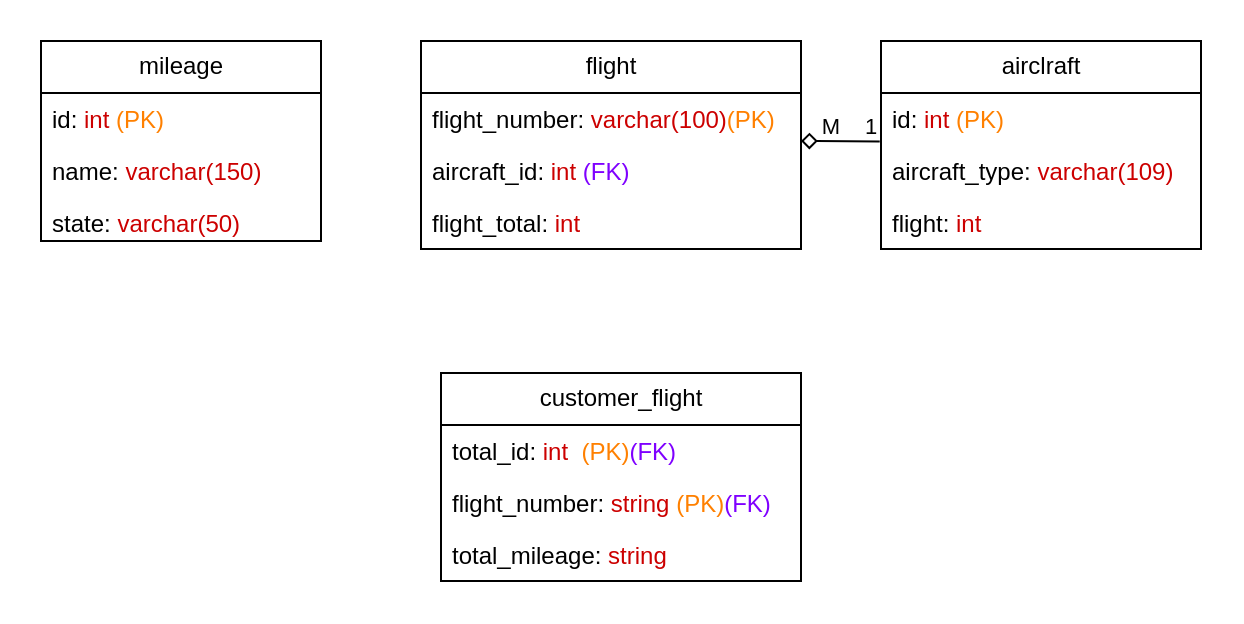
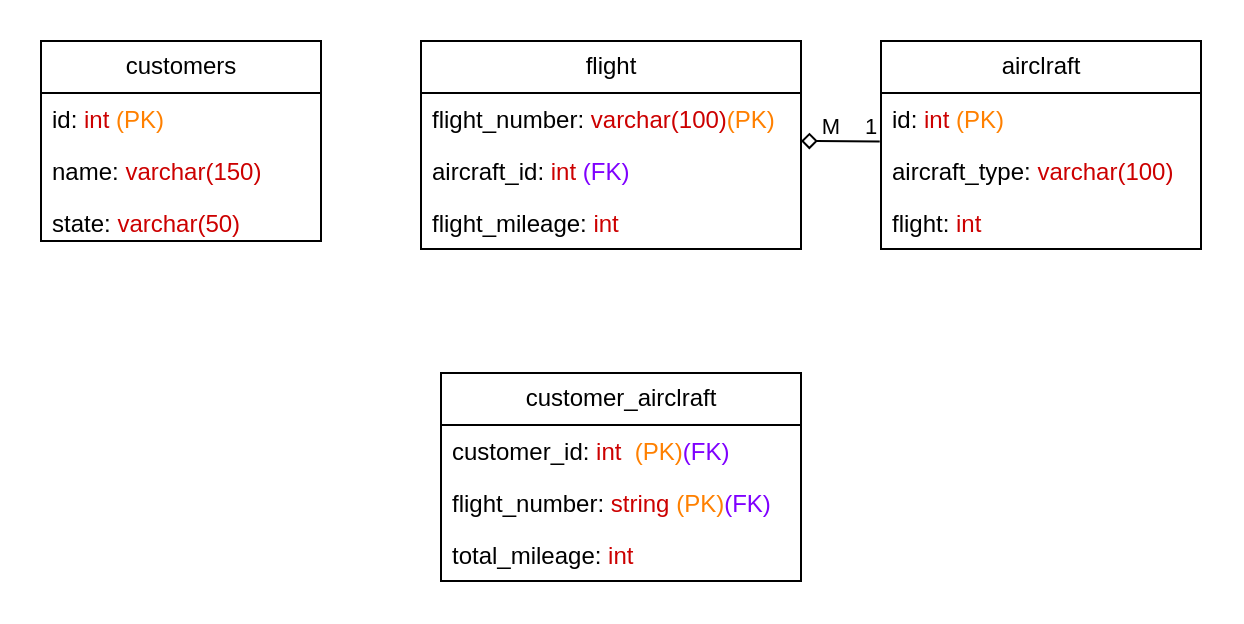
(182, 67) -> (182, 67)
(1043, 188) -> (1043, 188)
(529, 225) -> (539, 225)
(622, 399) -> (622, 399)
(592, 453) -> (615, 453)
(575, 557) -> (555, 557)
